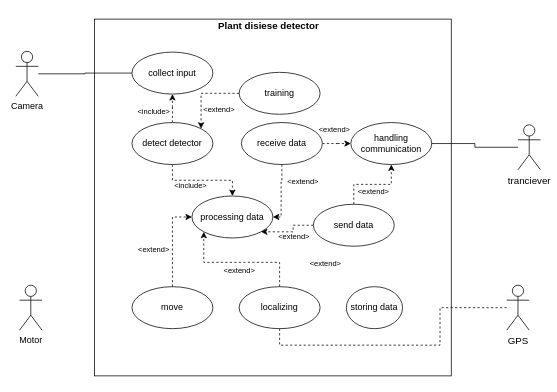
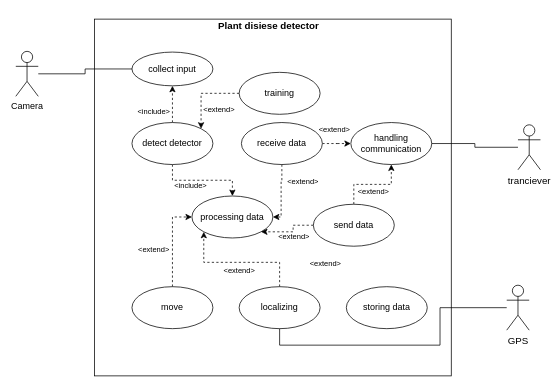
(172, 73) -> (172, 69)
(30, 308) -> none
(374, 308) -> (387, 308)
(403, 345) -> (403, 345)
